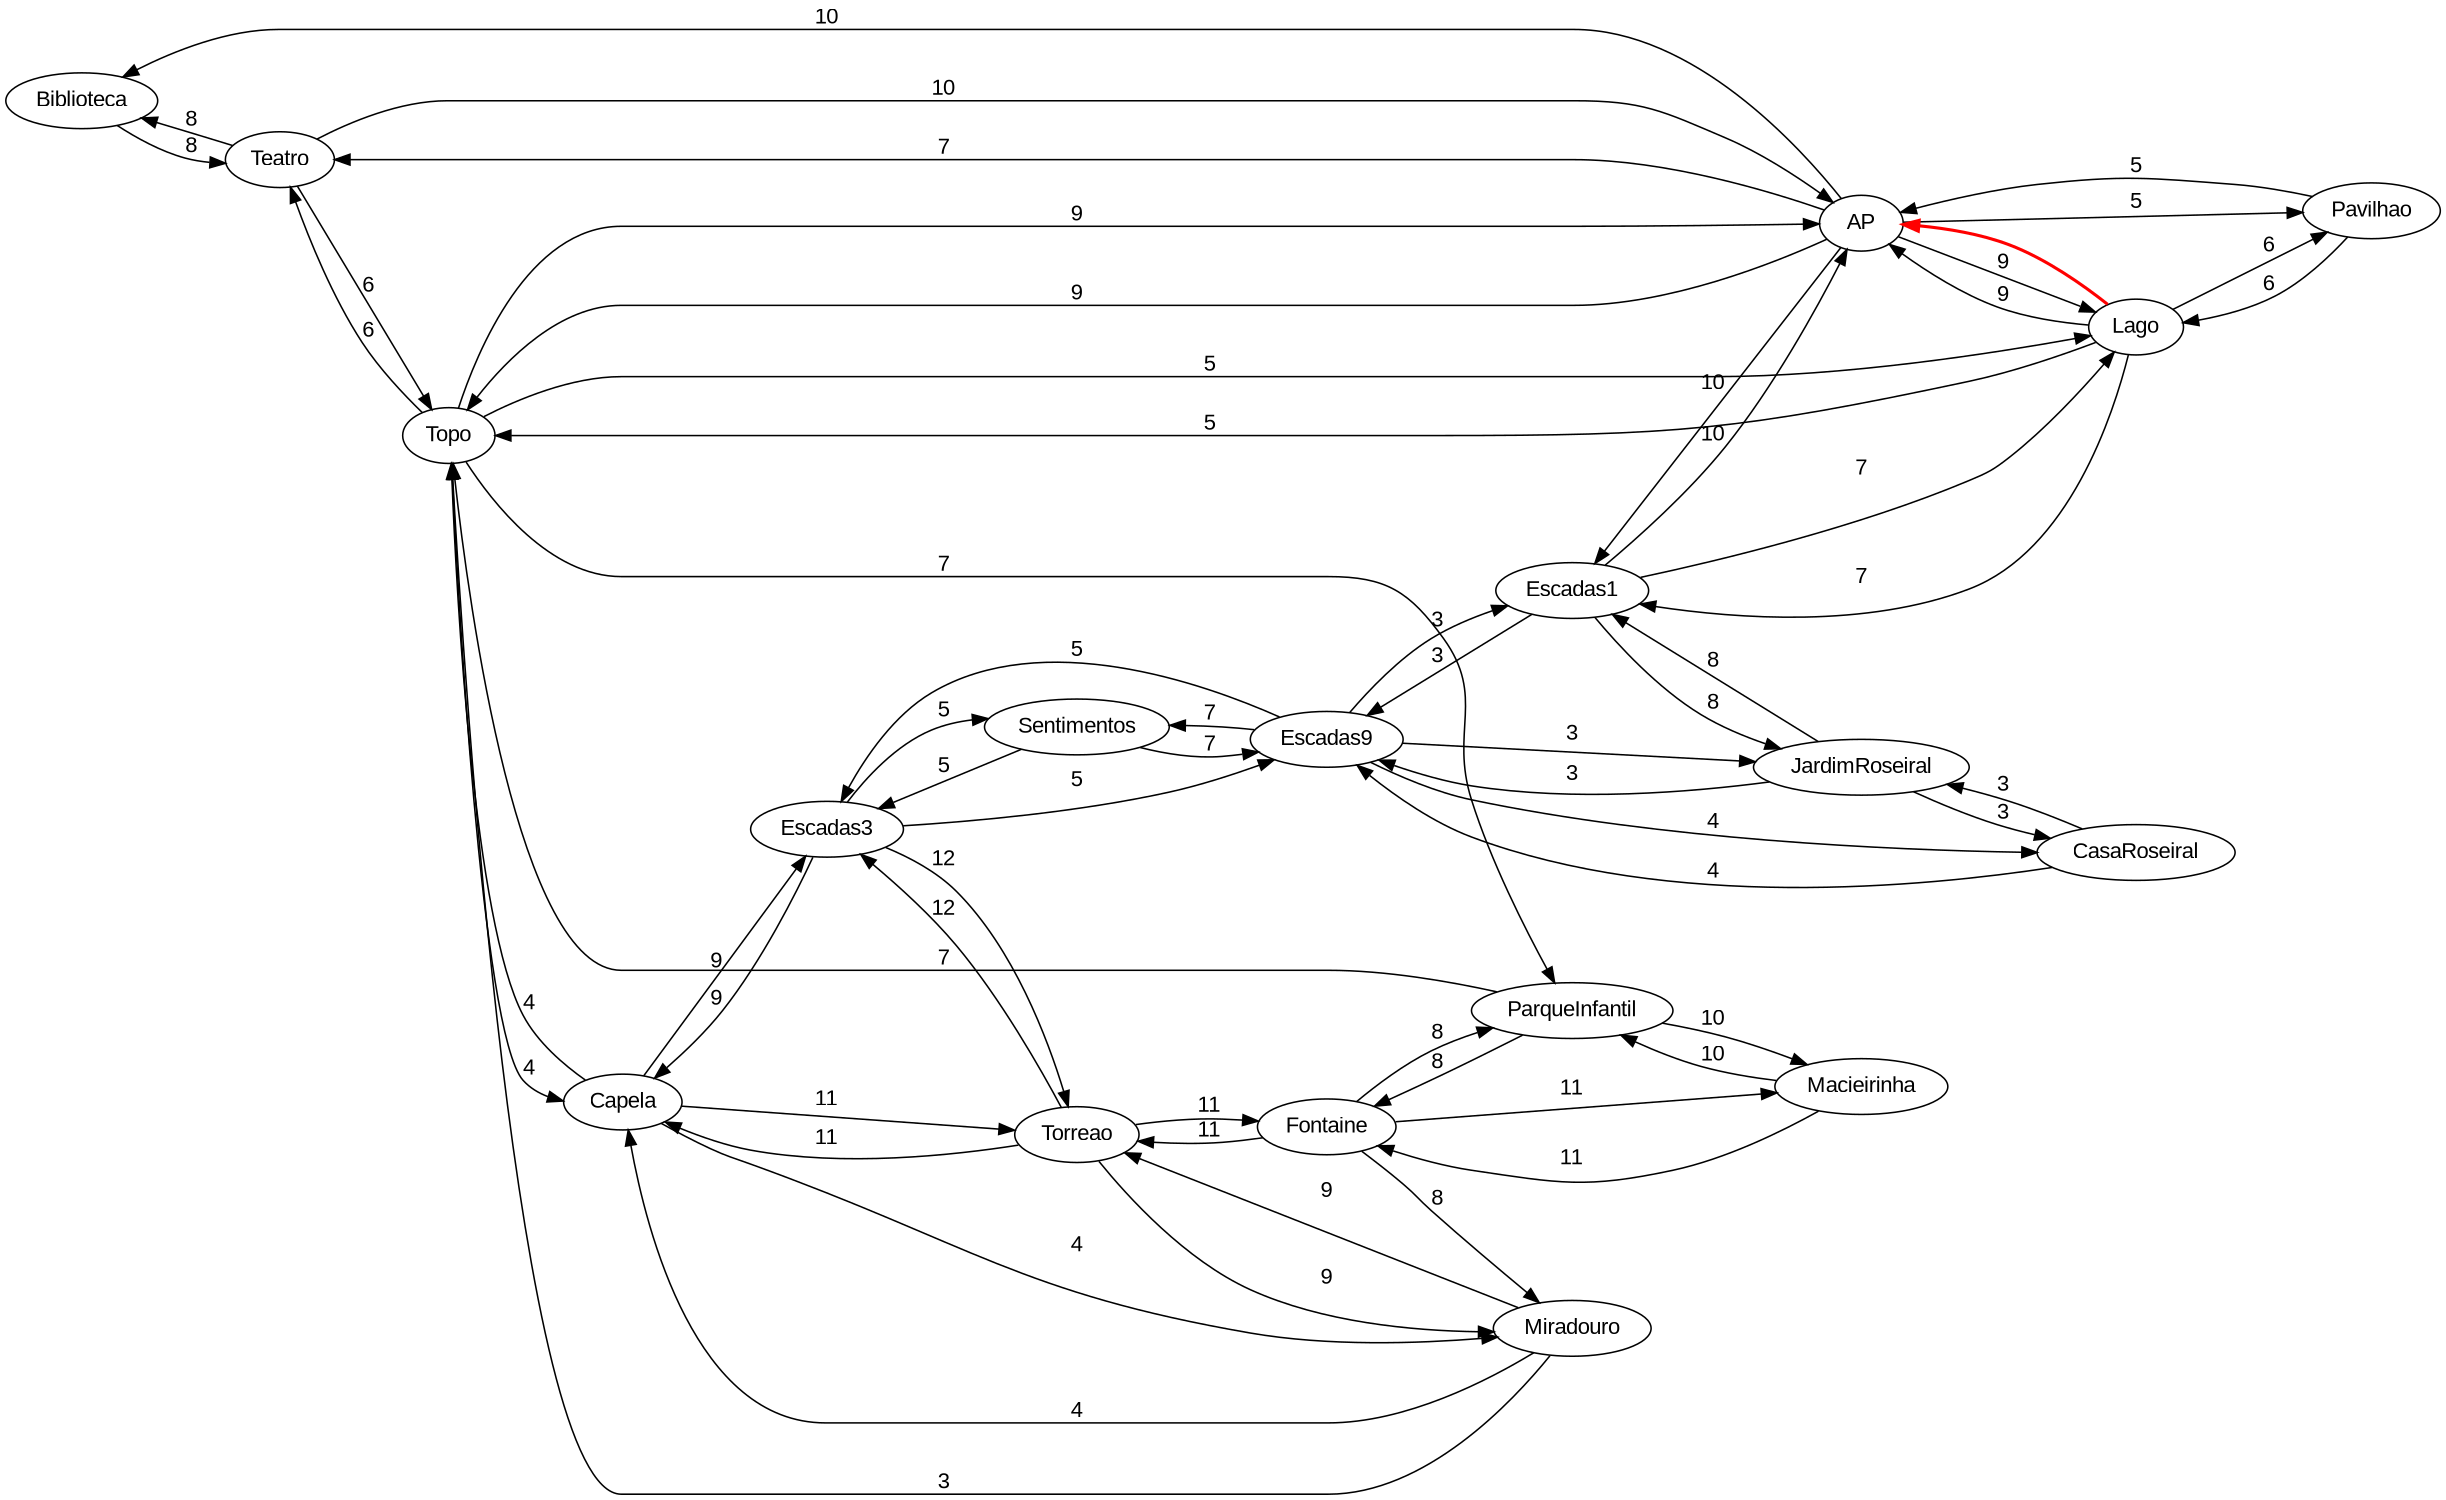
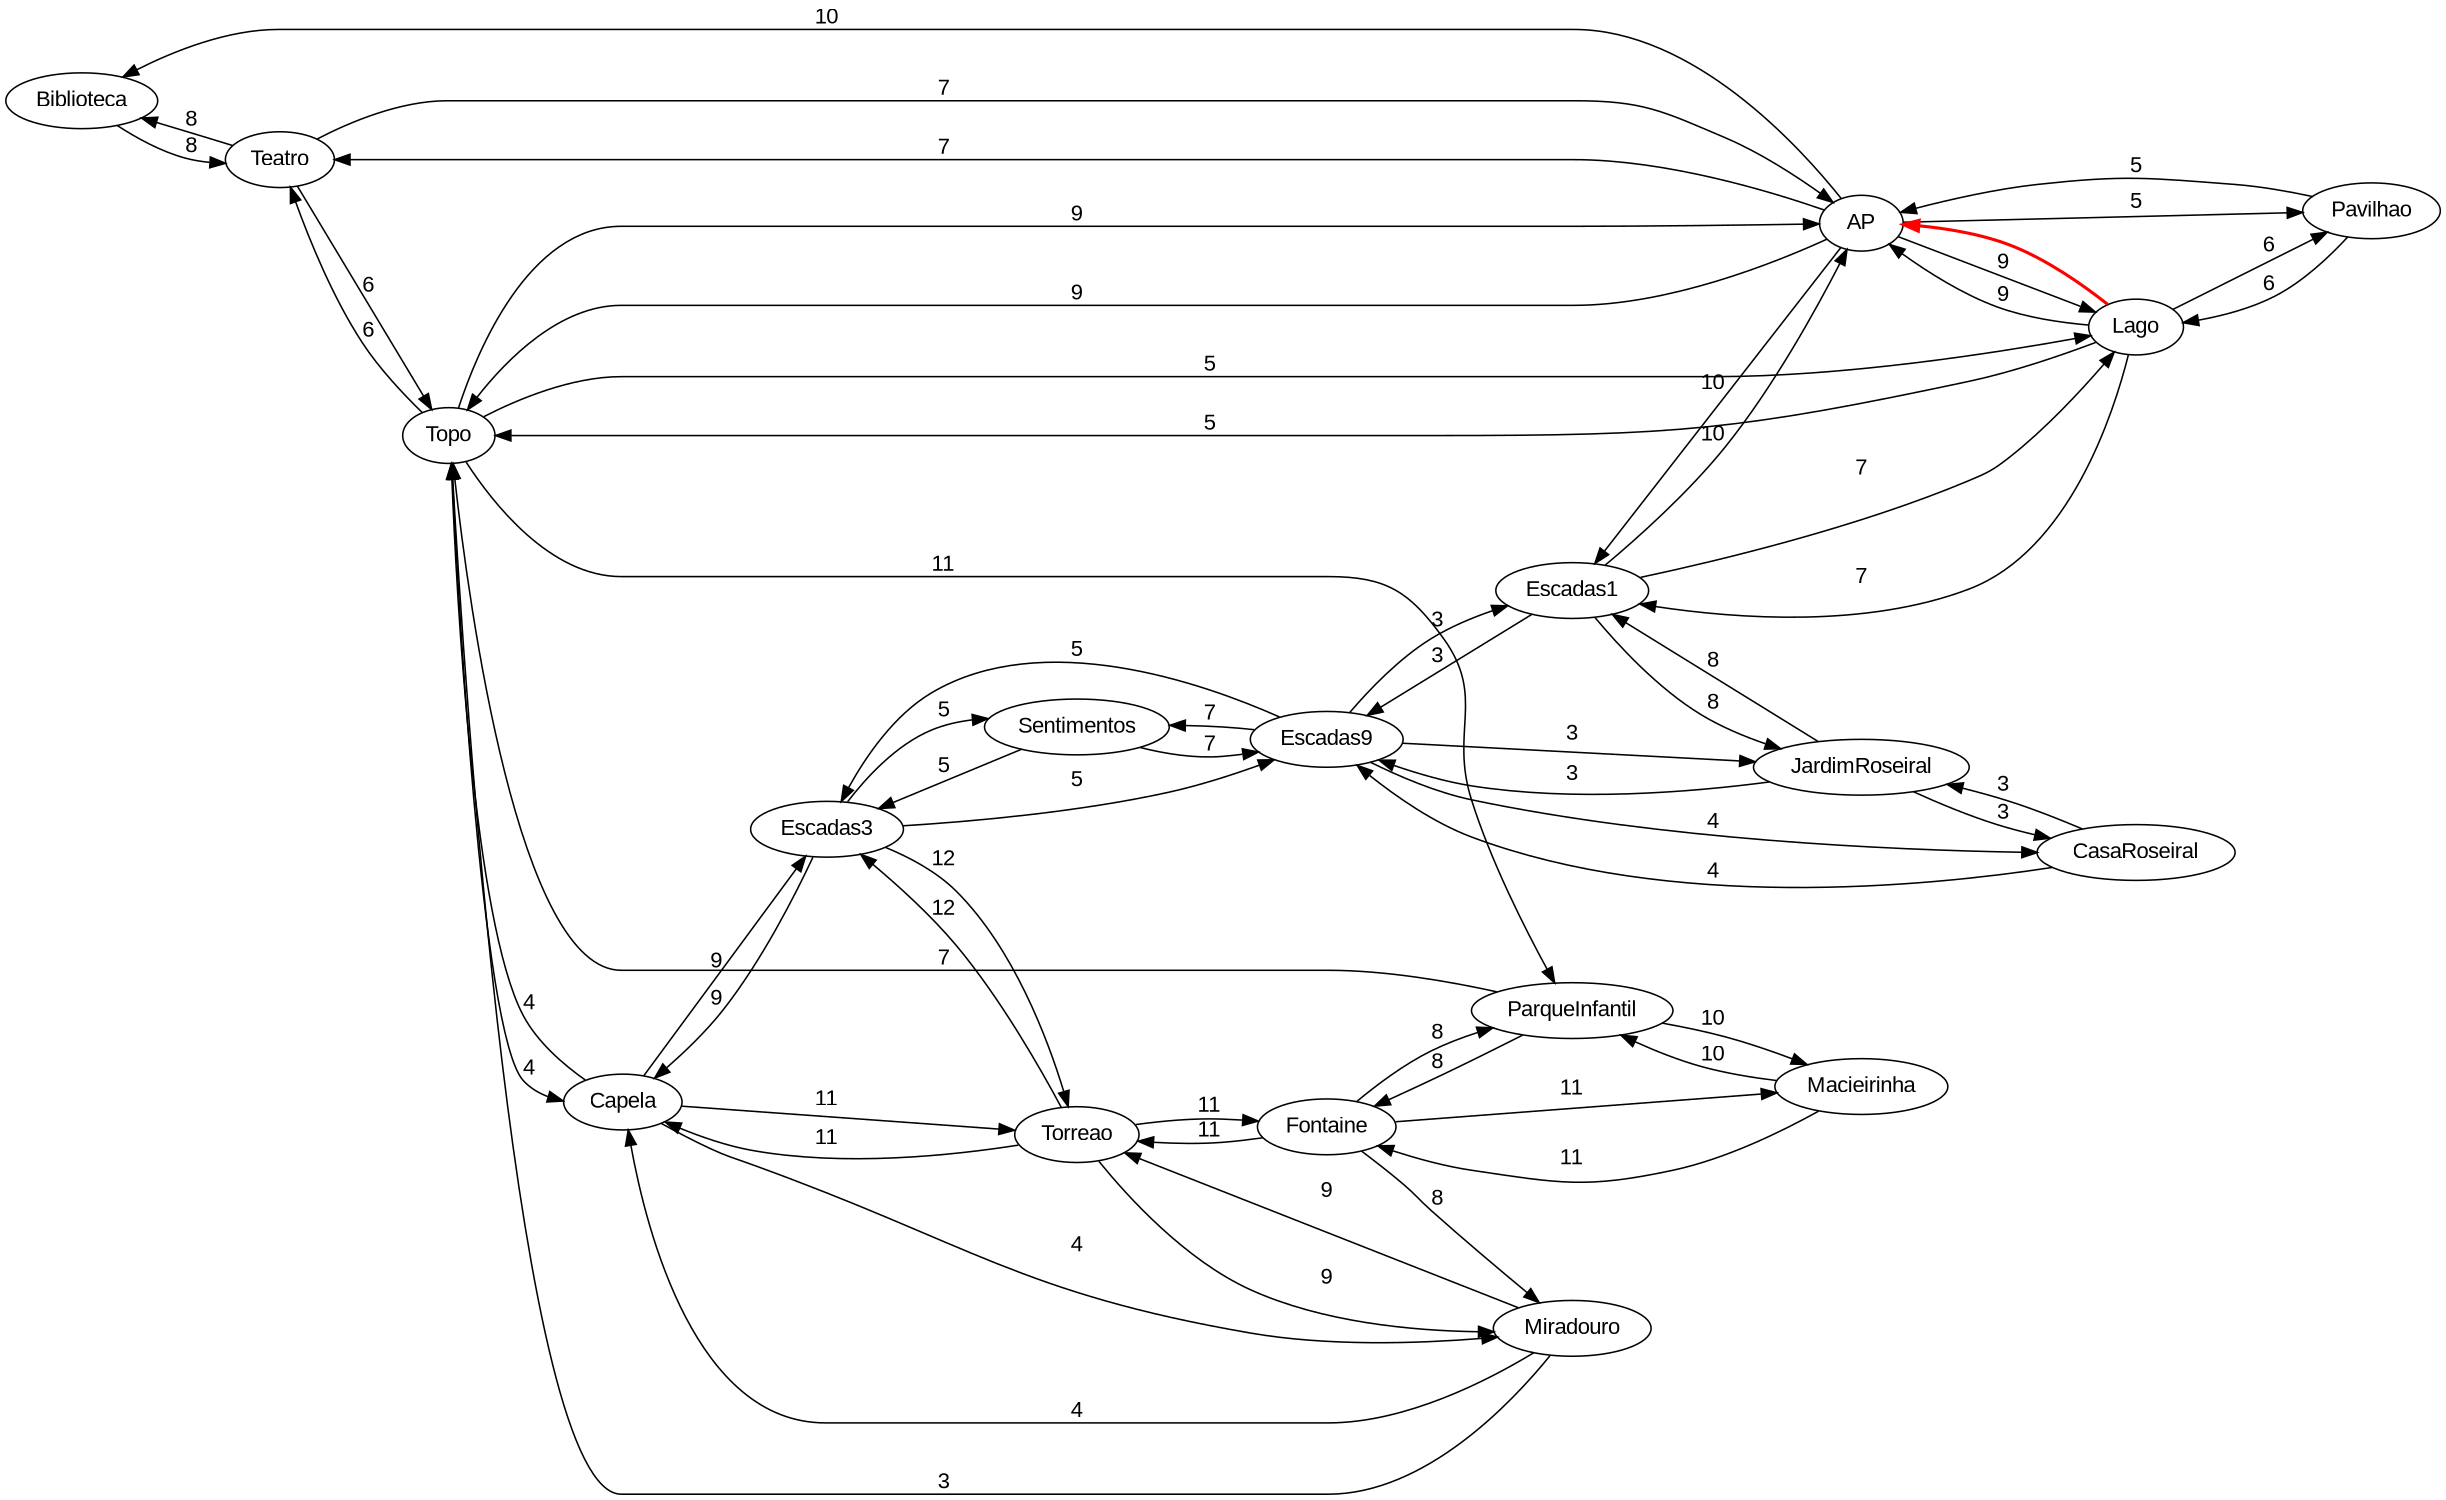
(944, 89) -> (944, 89)
(944, 565) -> (944, 565)
